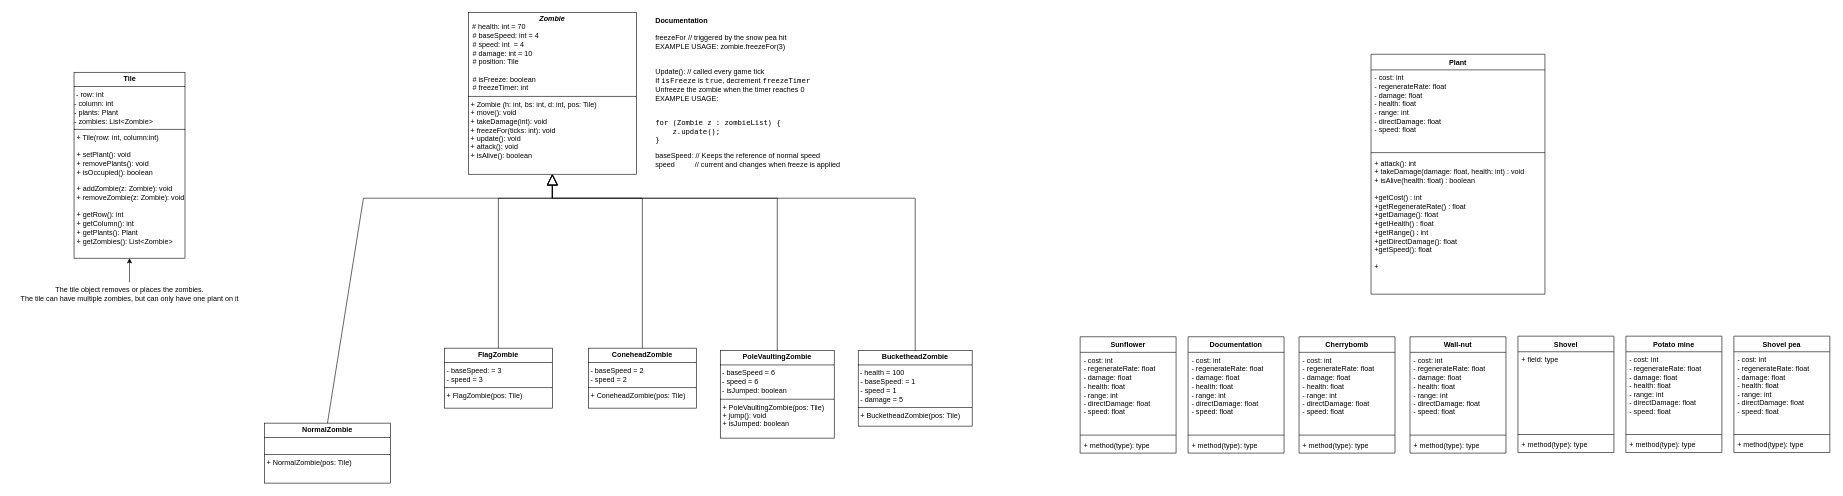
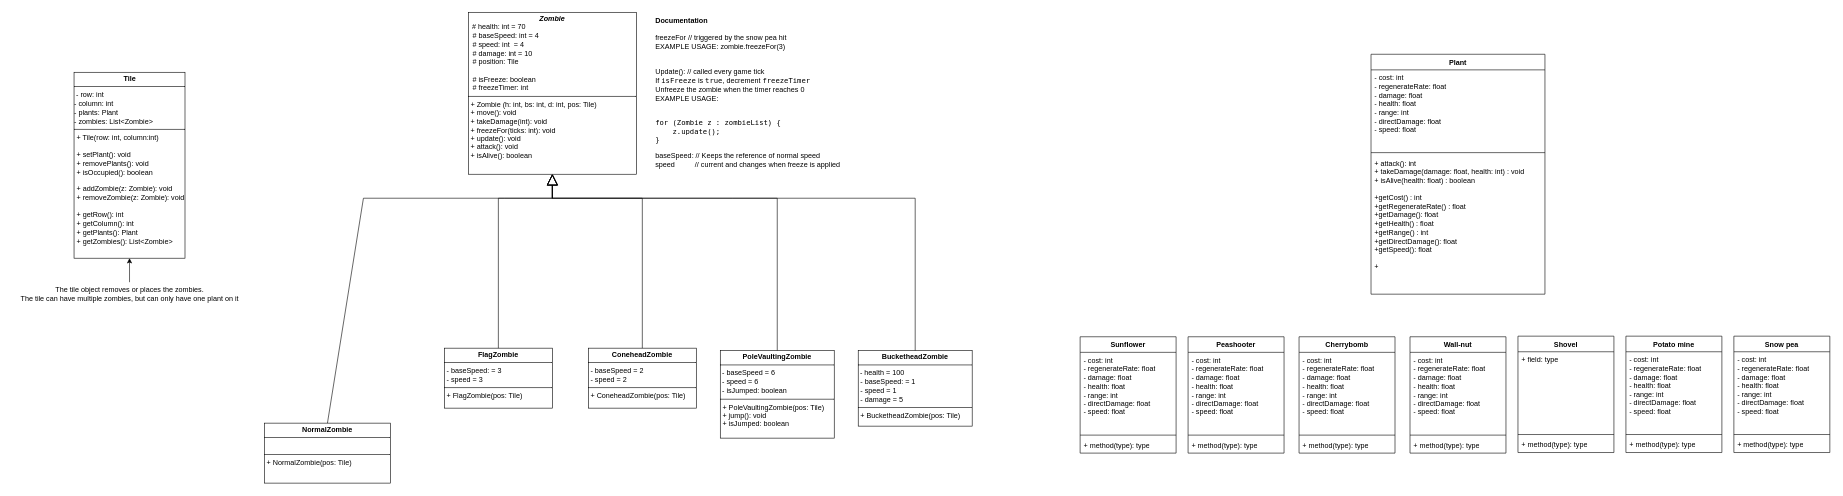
(1236, 345) -> (1236, 345)
(1782, 345) -> (1782, 345)
